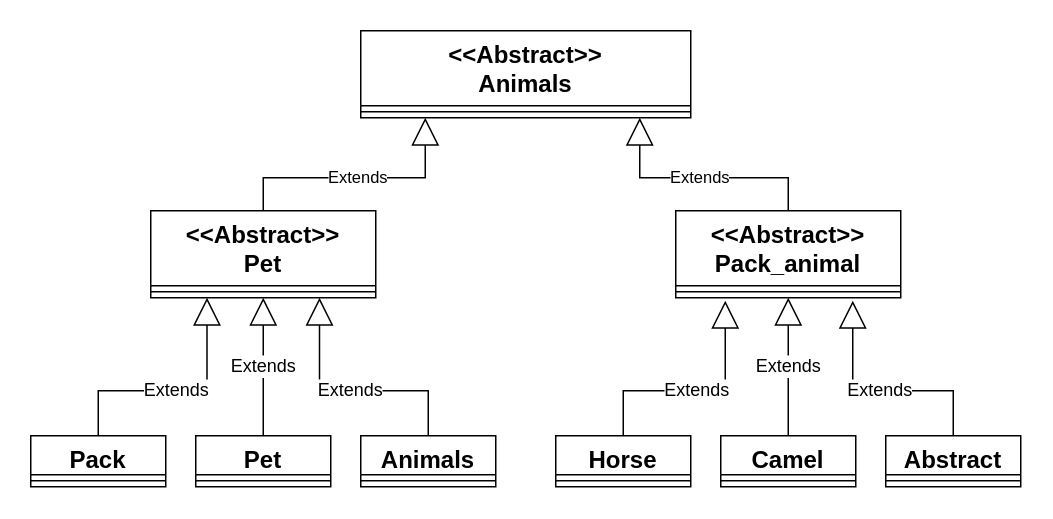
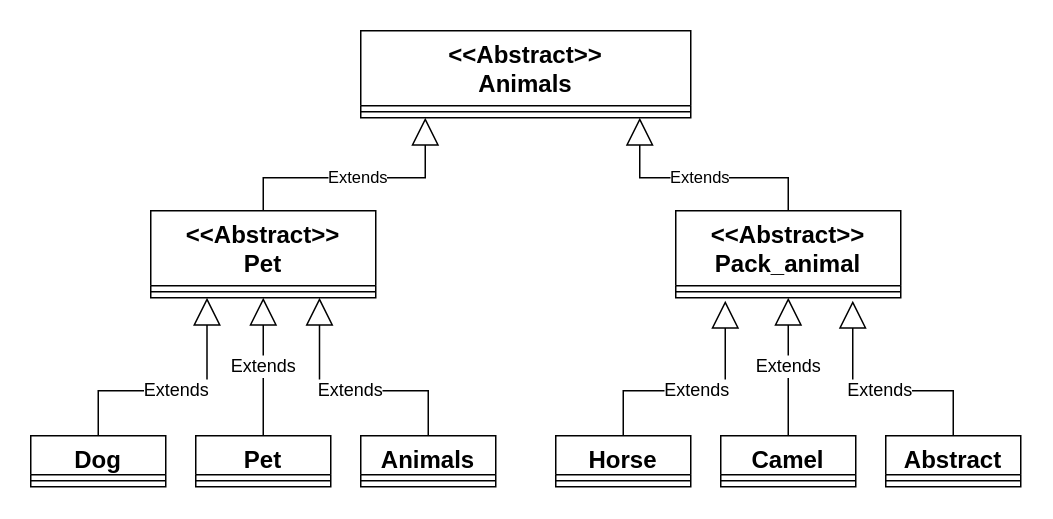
(98, 460) -> (98, 460)
